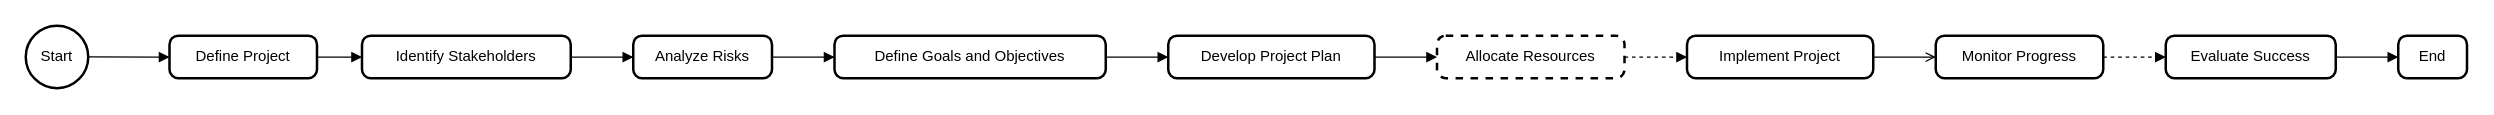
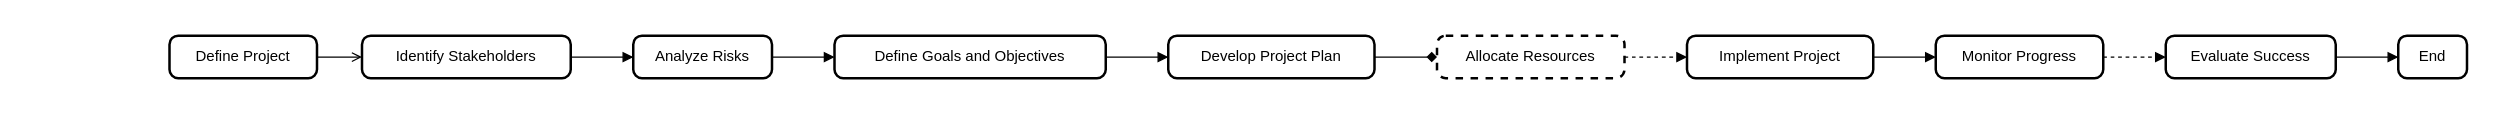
(57, 57) -> none
(124, 57) -> none
(351, 57) -> (353, 57)
(1426, 57) -> (1425, 57)
(1927, 57) -> (1924, 57)
